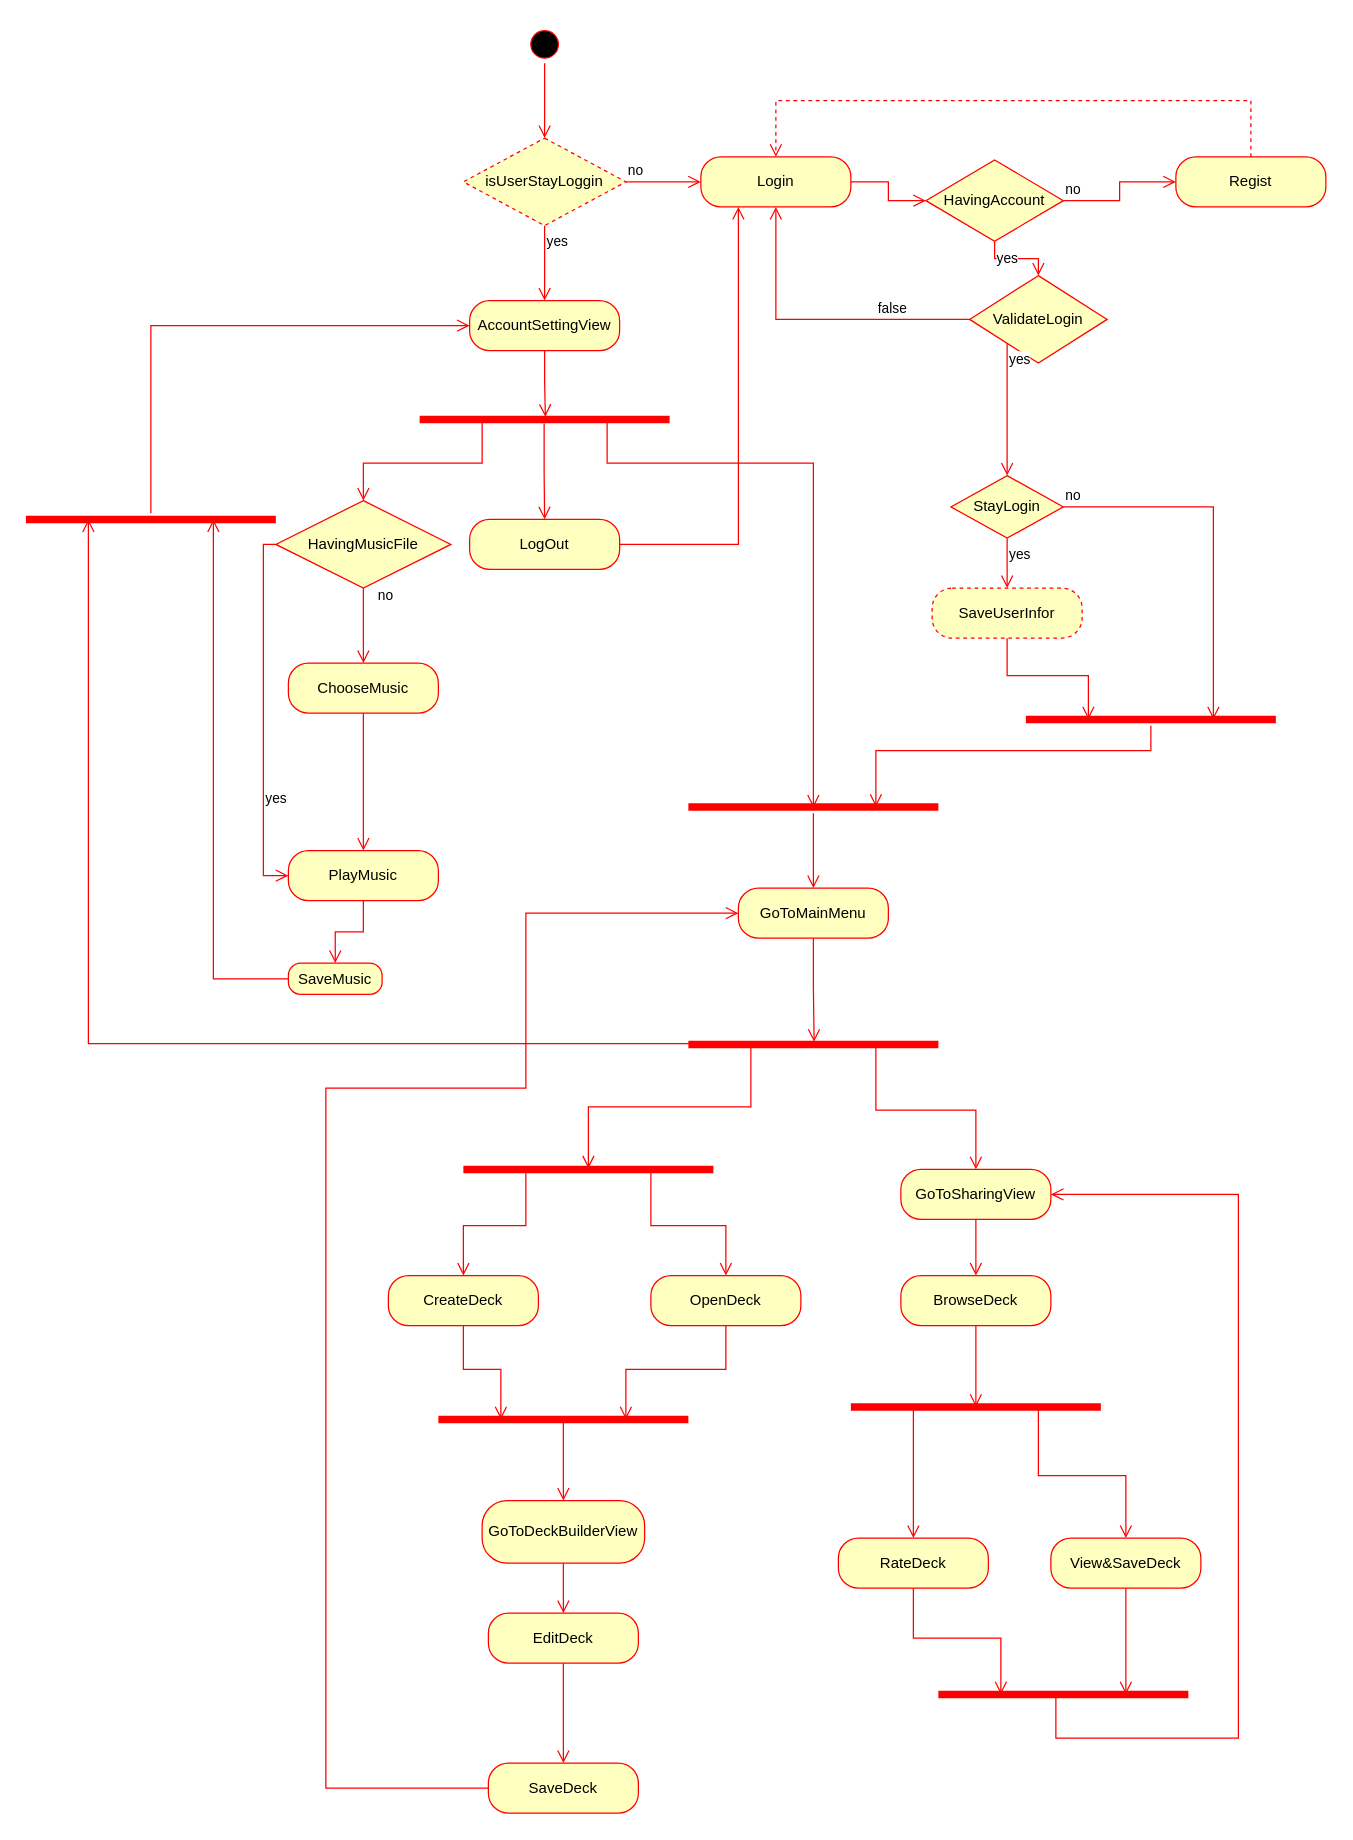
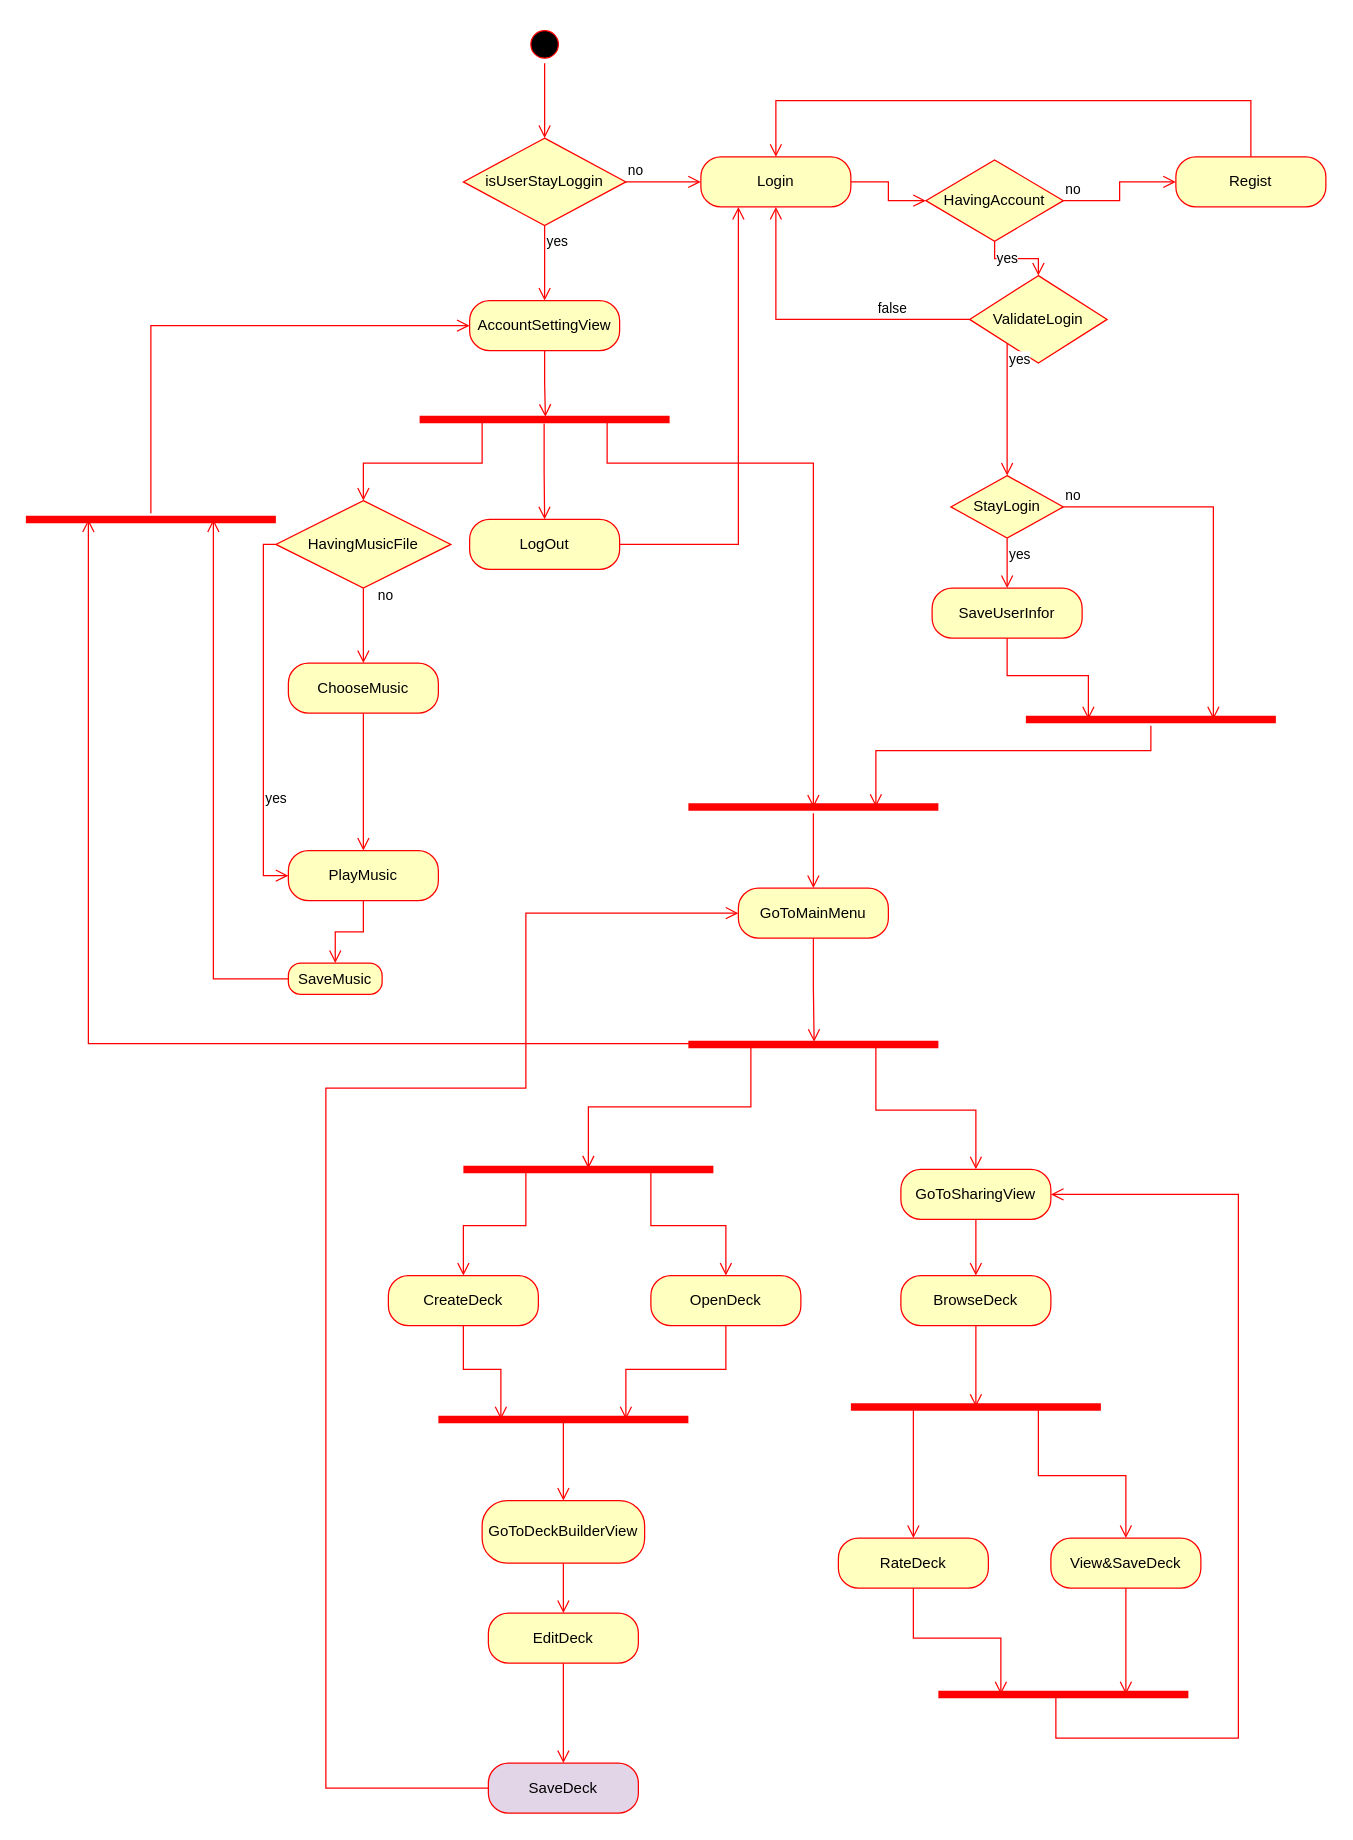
(1014, 101) -> (1014, 101)
(544, 182) -> (544, 182)
(1007, 613) -> (1007, 613)
(563, 1788) -> (563, 1788)
